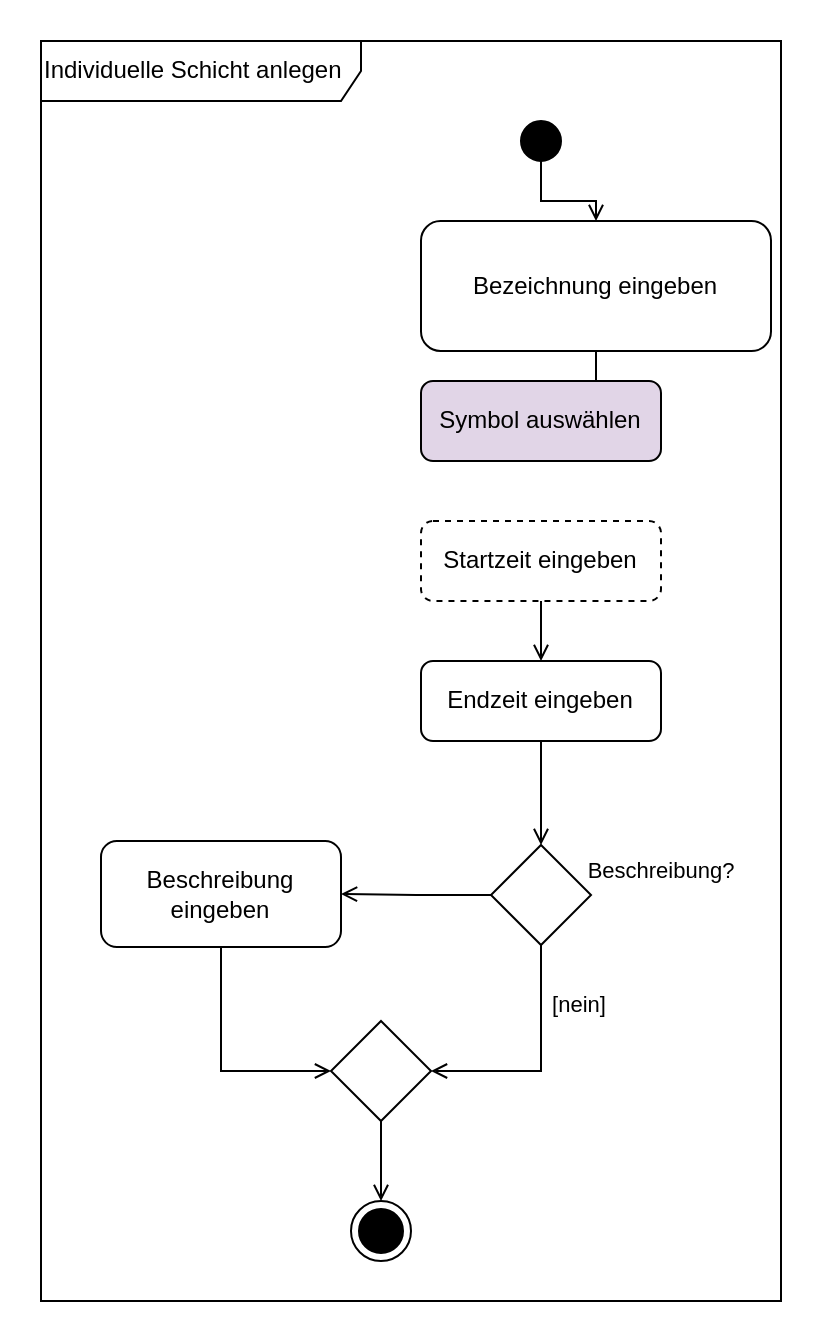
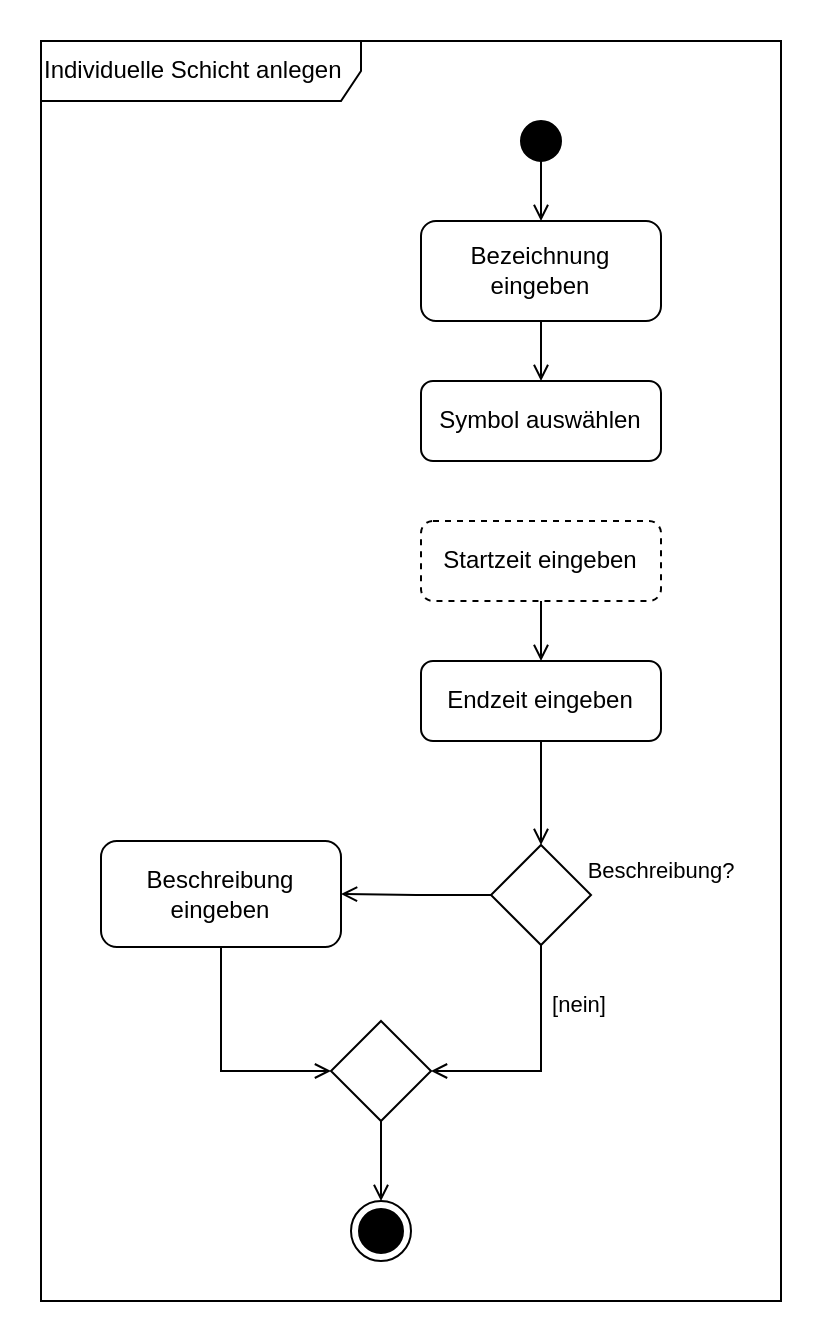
(596, 286) -> (541, 271)
(541, 421) -> (541, 421)
